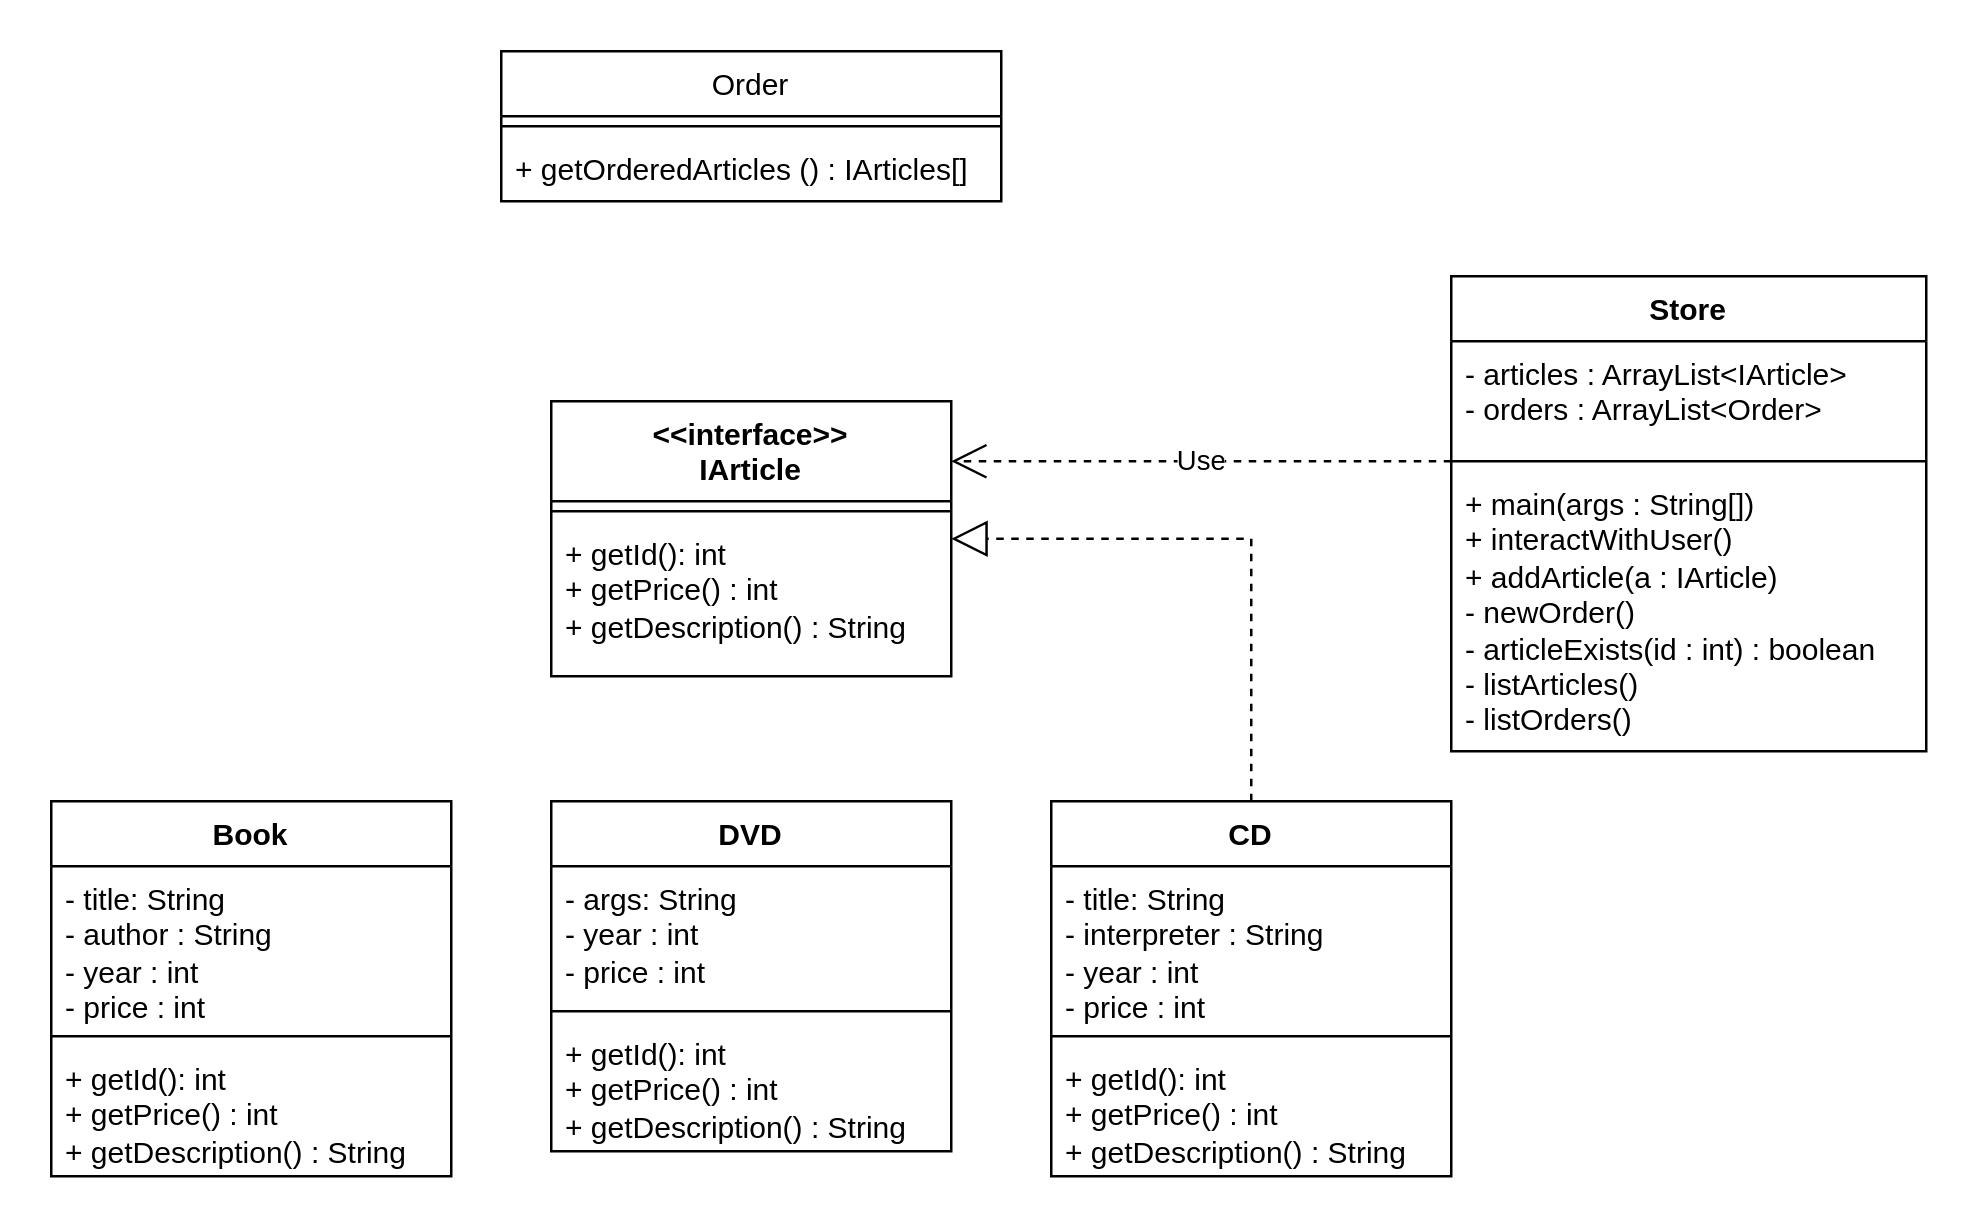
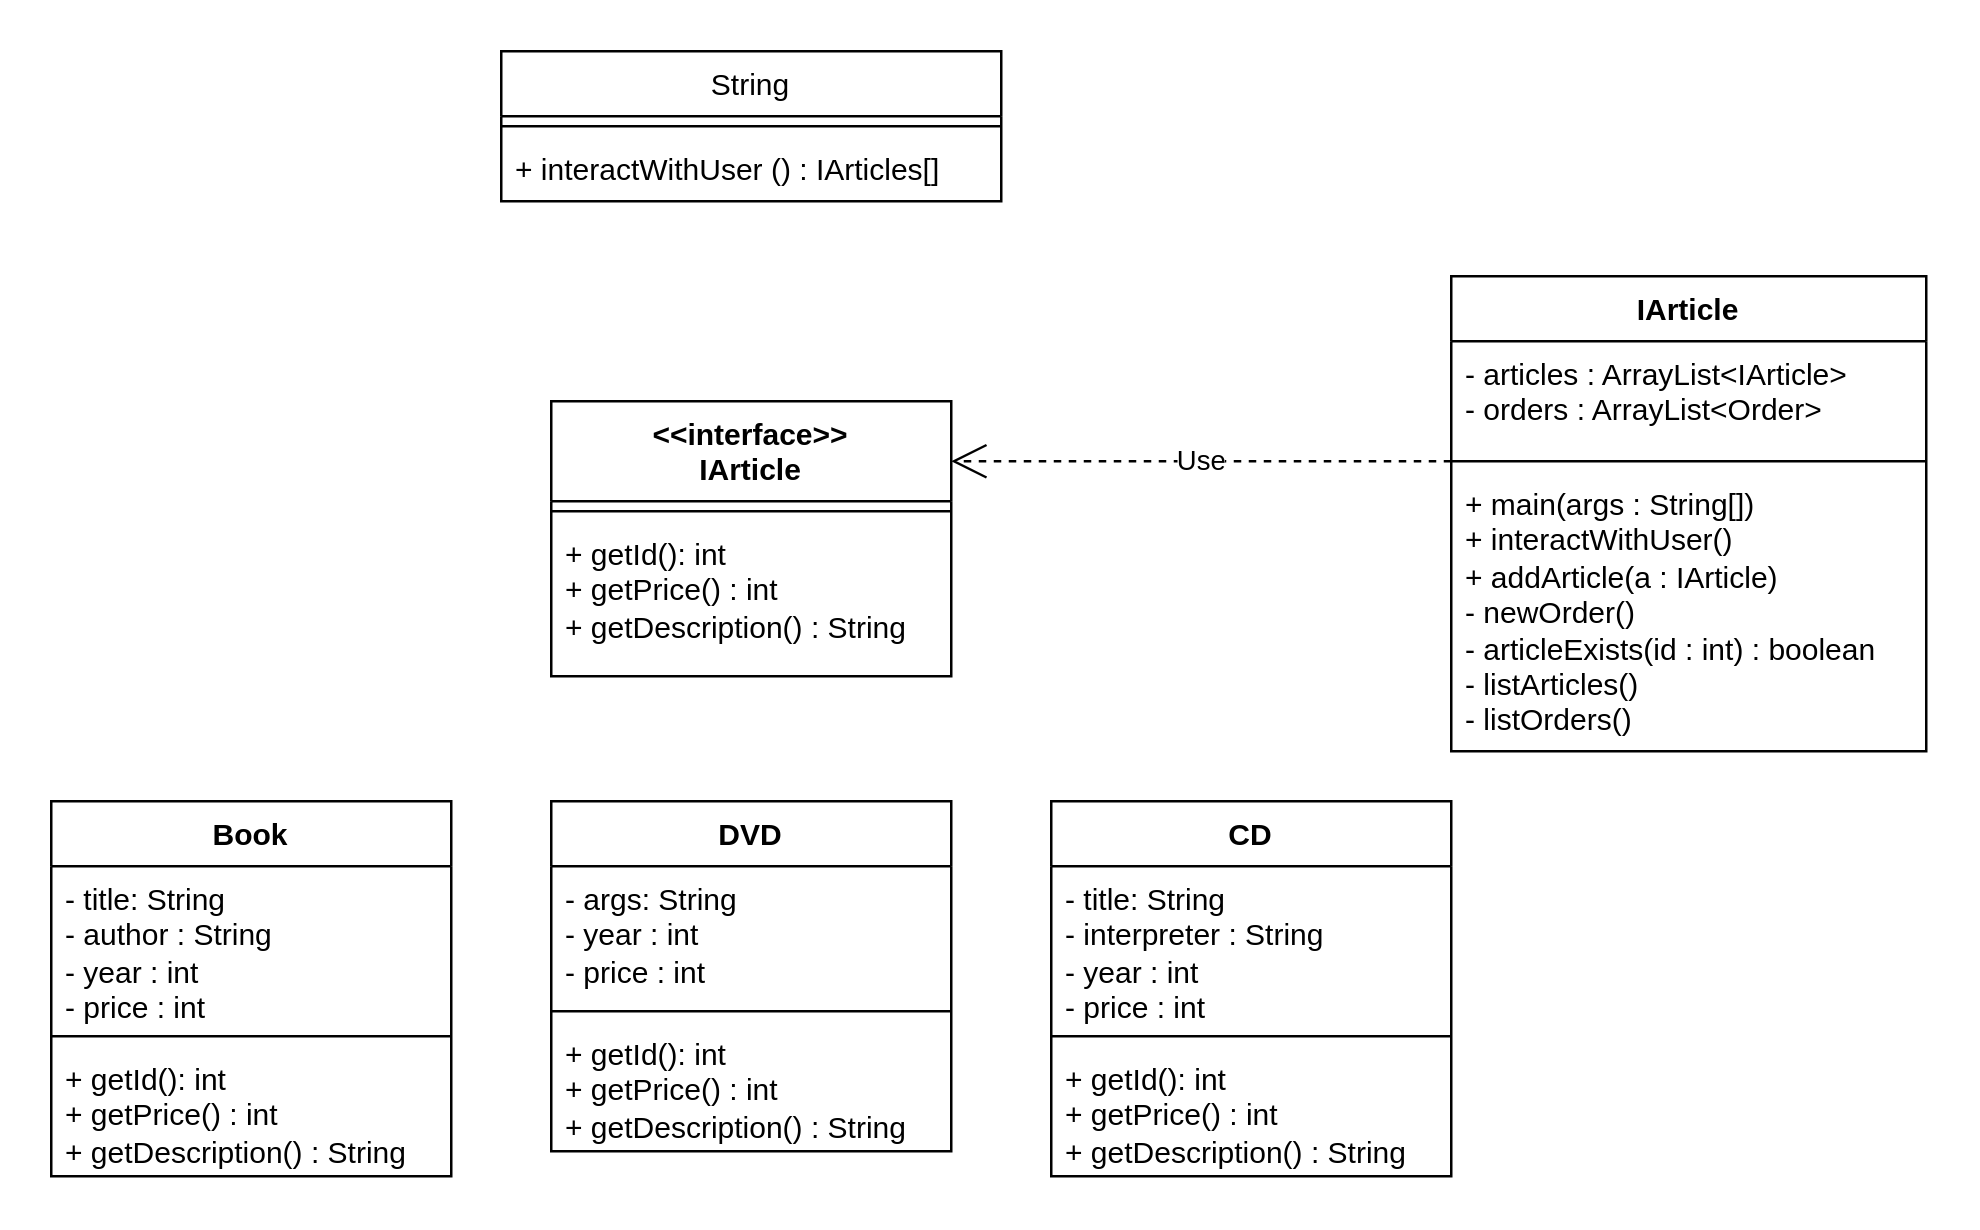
(750, 85) -> (750, 85)
(791, 170) -> (774, 170)
(1689, 312) -> (1689, 312)
(1250, 539) -> none
